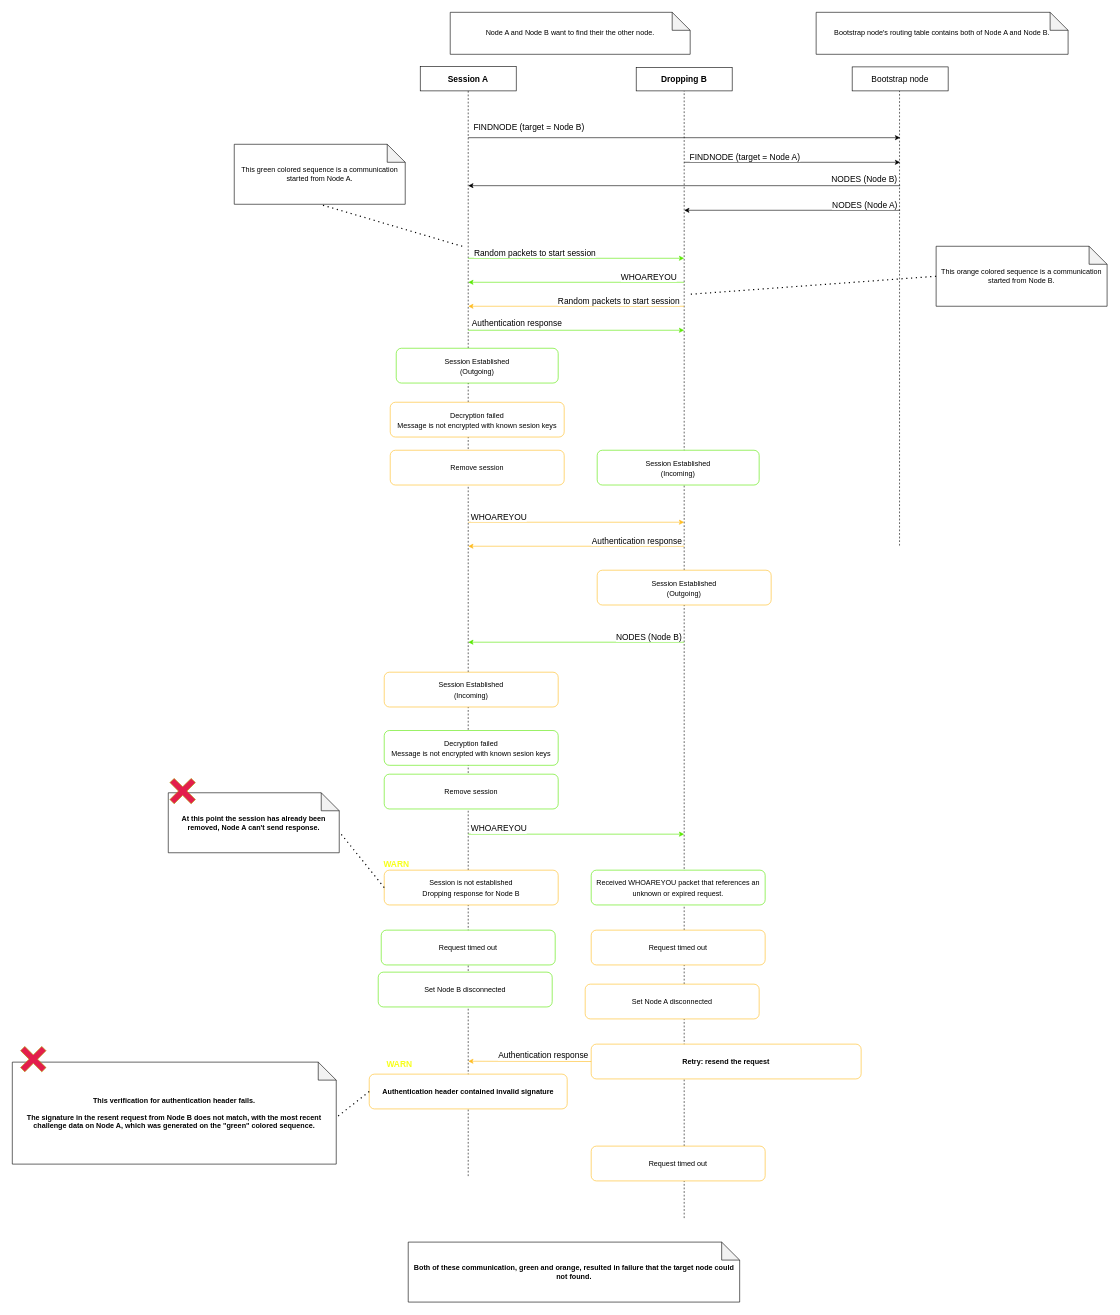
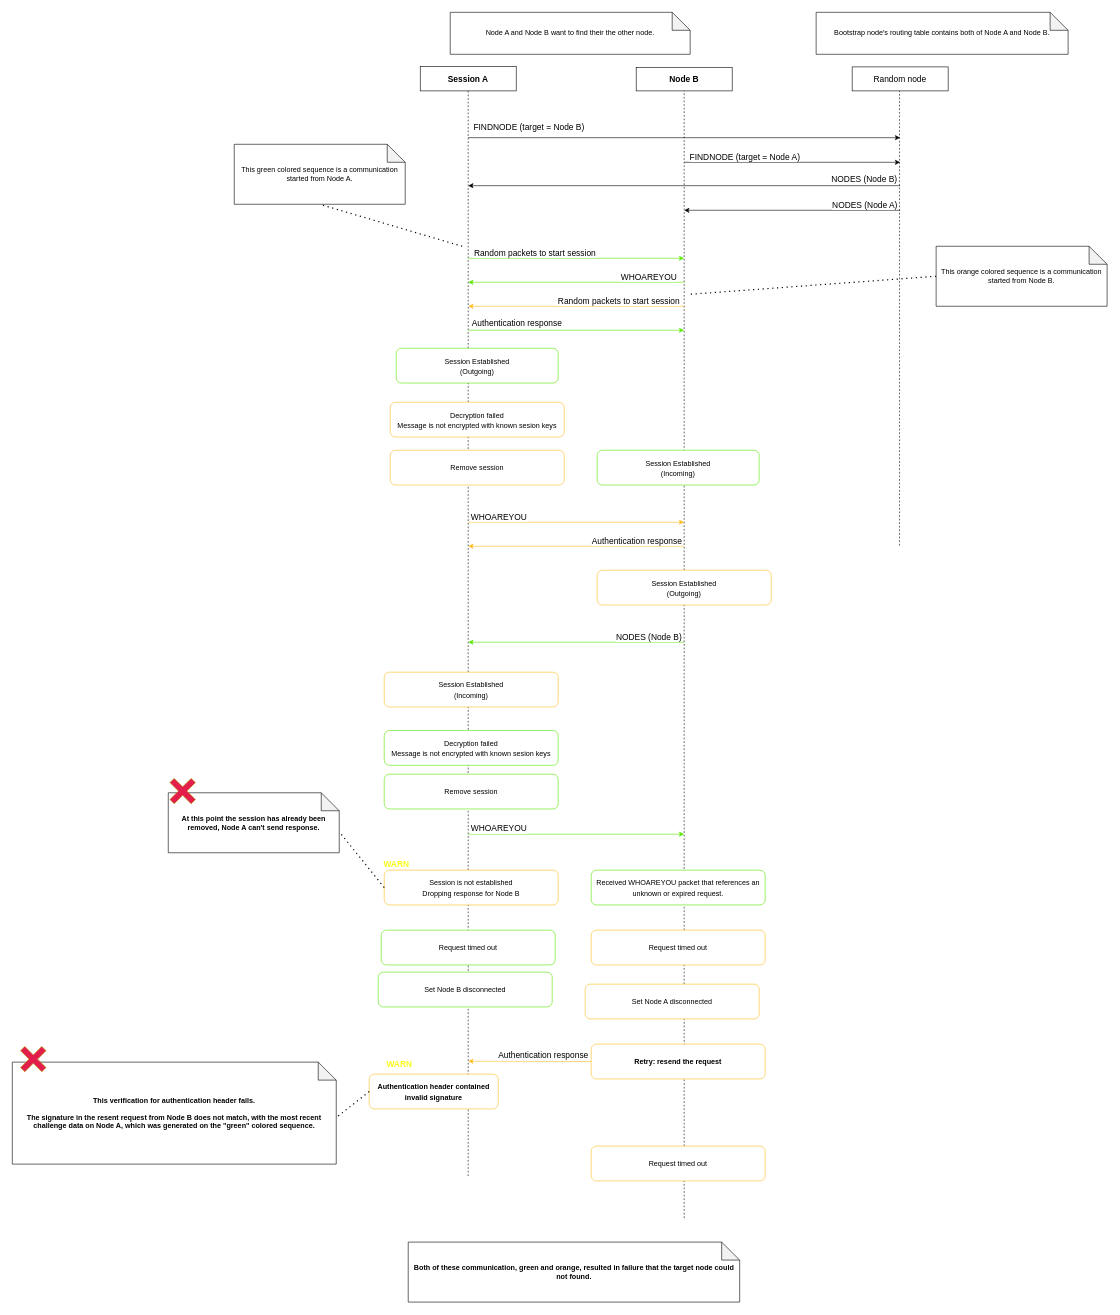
(900, 79) -> (900, 79)
(684, 80) -> (684, 80)
(726, 1062) -> (678, 1062)
(468, 1092) -> (434, 1092)
